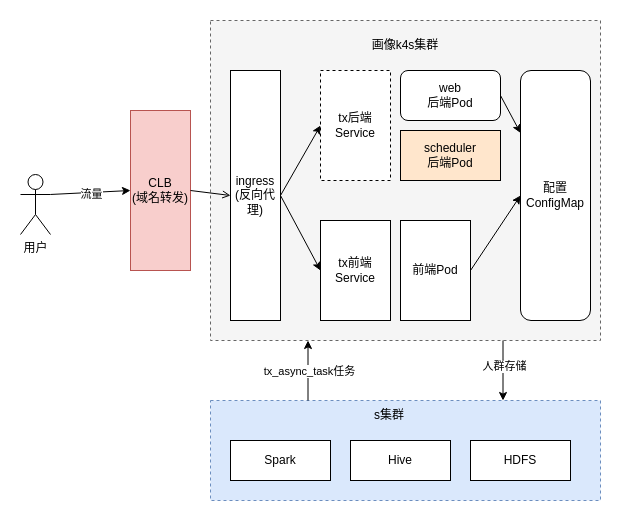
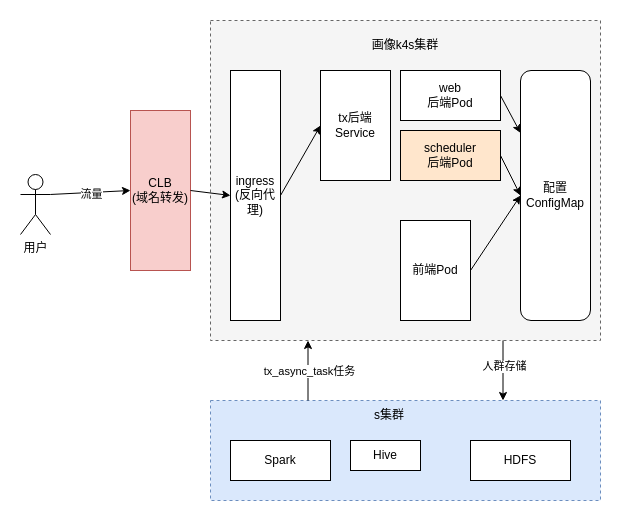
(451, 96) -> (451, 96)
(356, 126) -> (356, 126)
none -> (509, 173)
(223, 195) -> (222, 194)
(299, 230) -> none
(356, 271) -> none
(401, 461) -> (386, 456)
